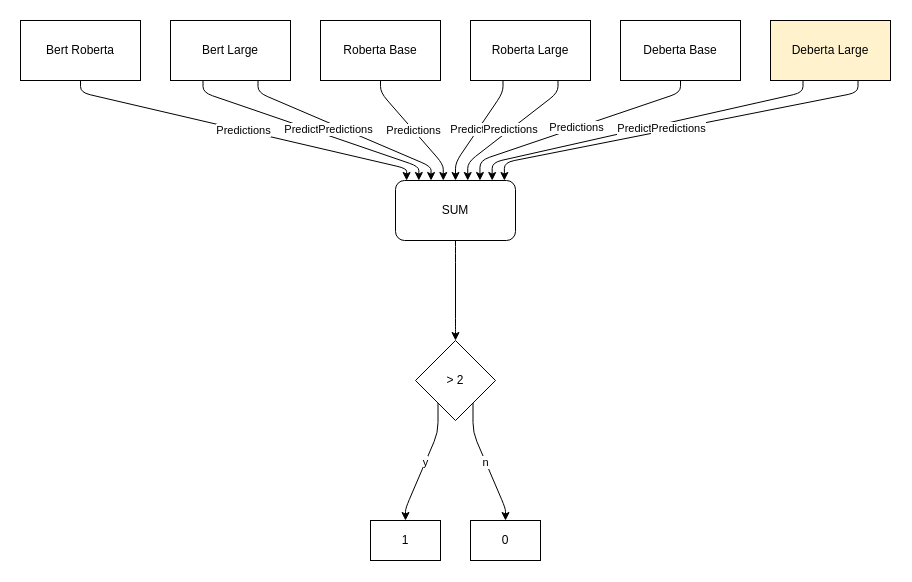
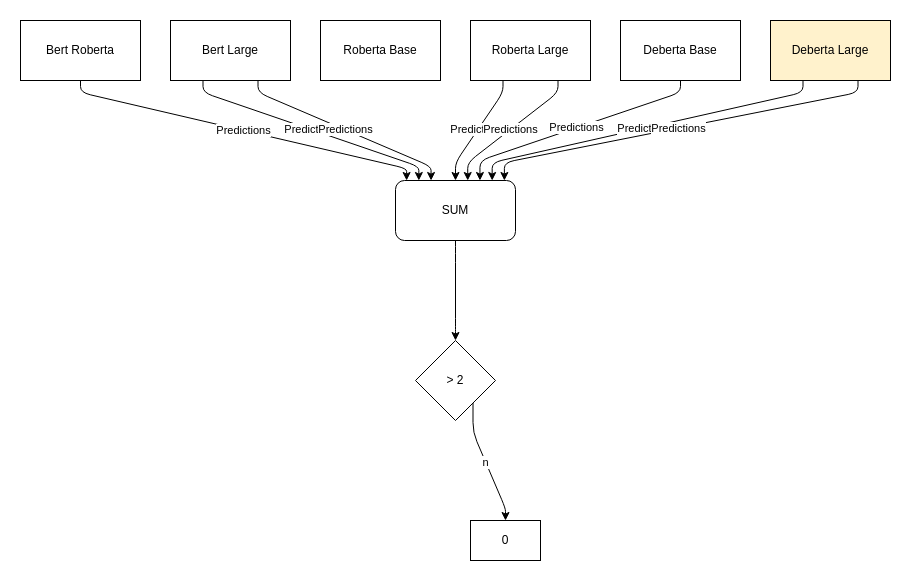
(411, 127) -> none
(425, 462) -> none
(406, 541) -> none
